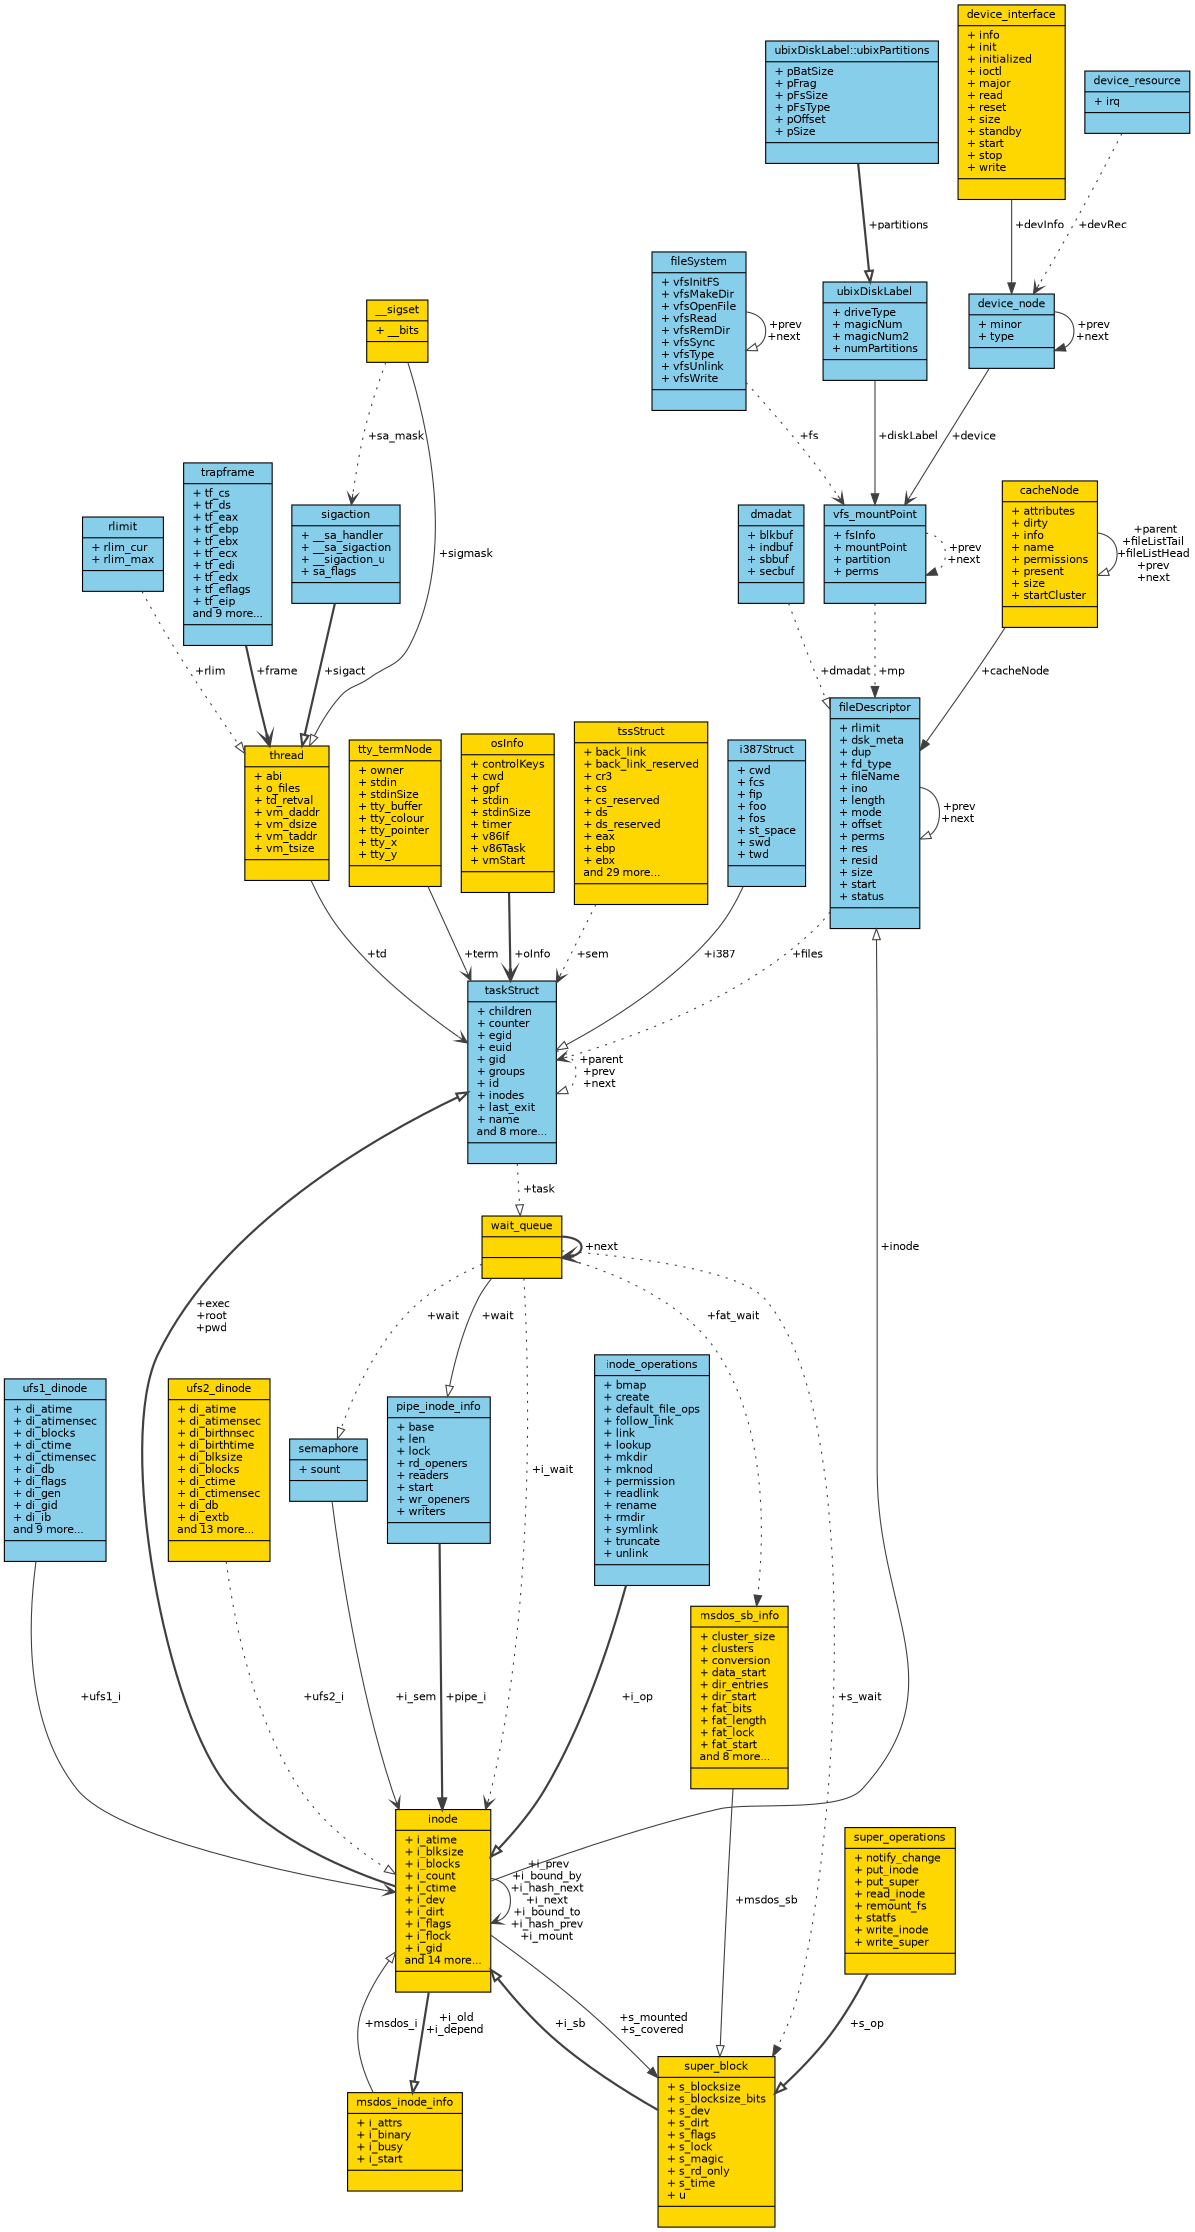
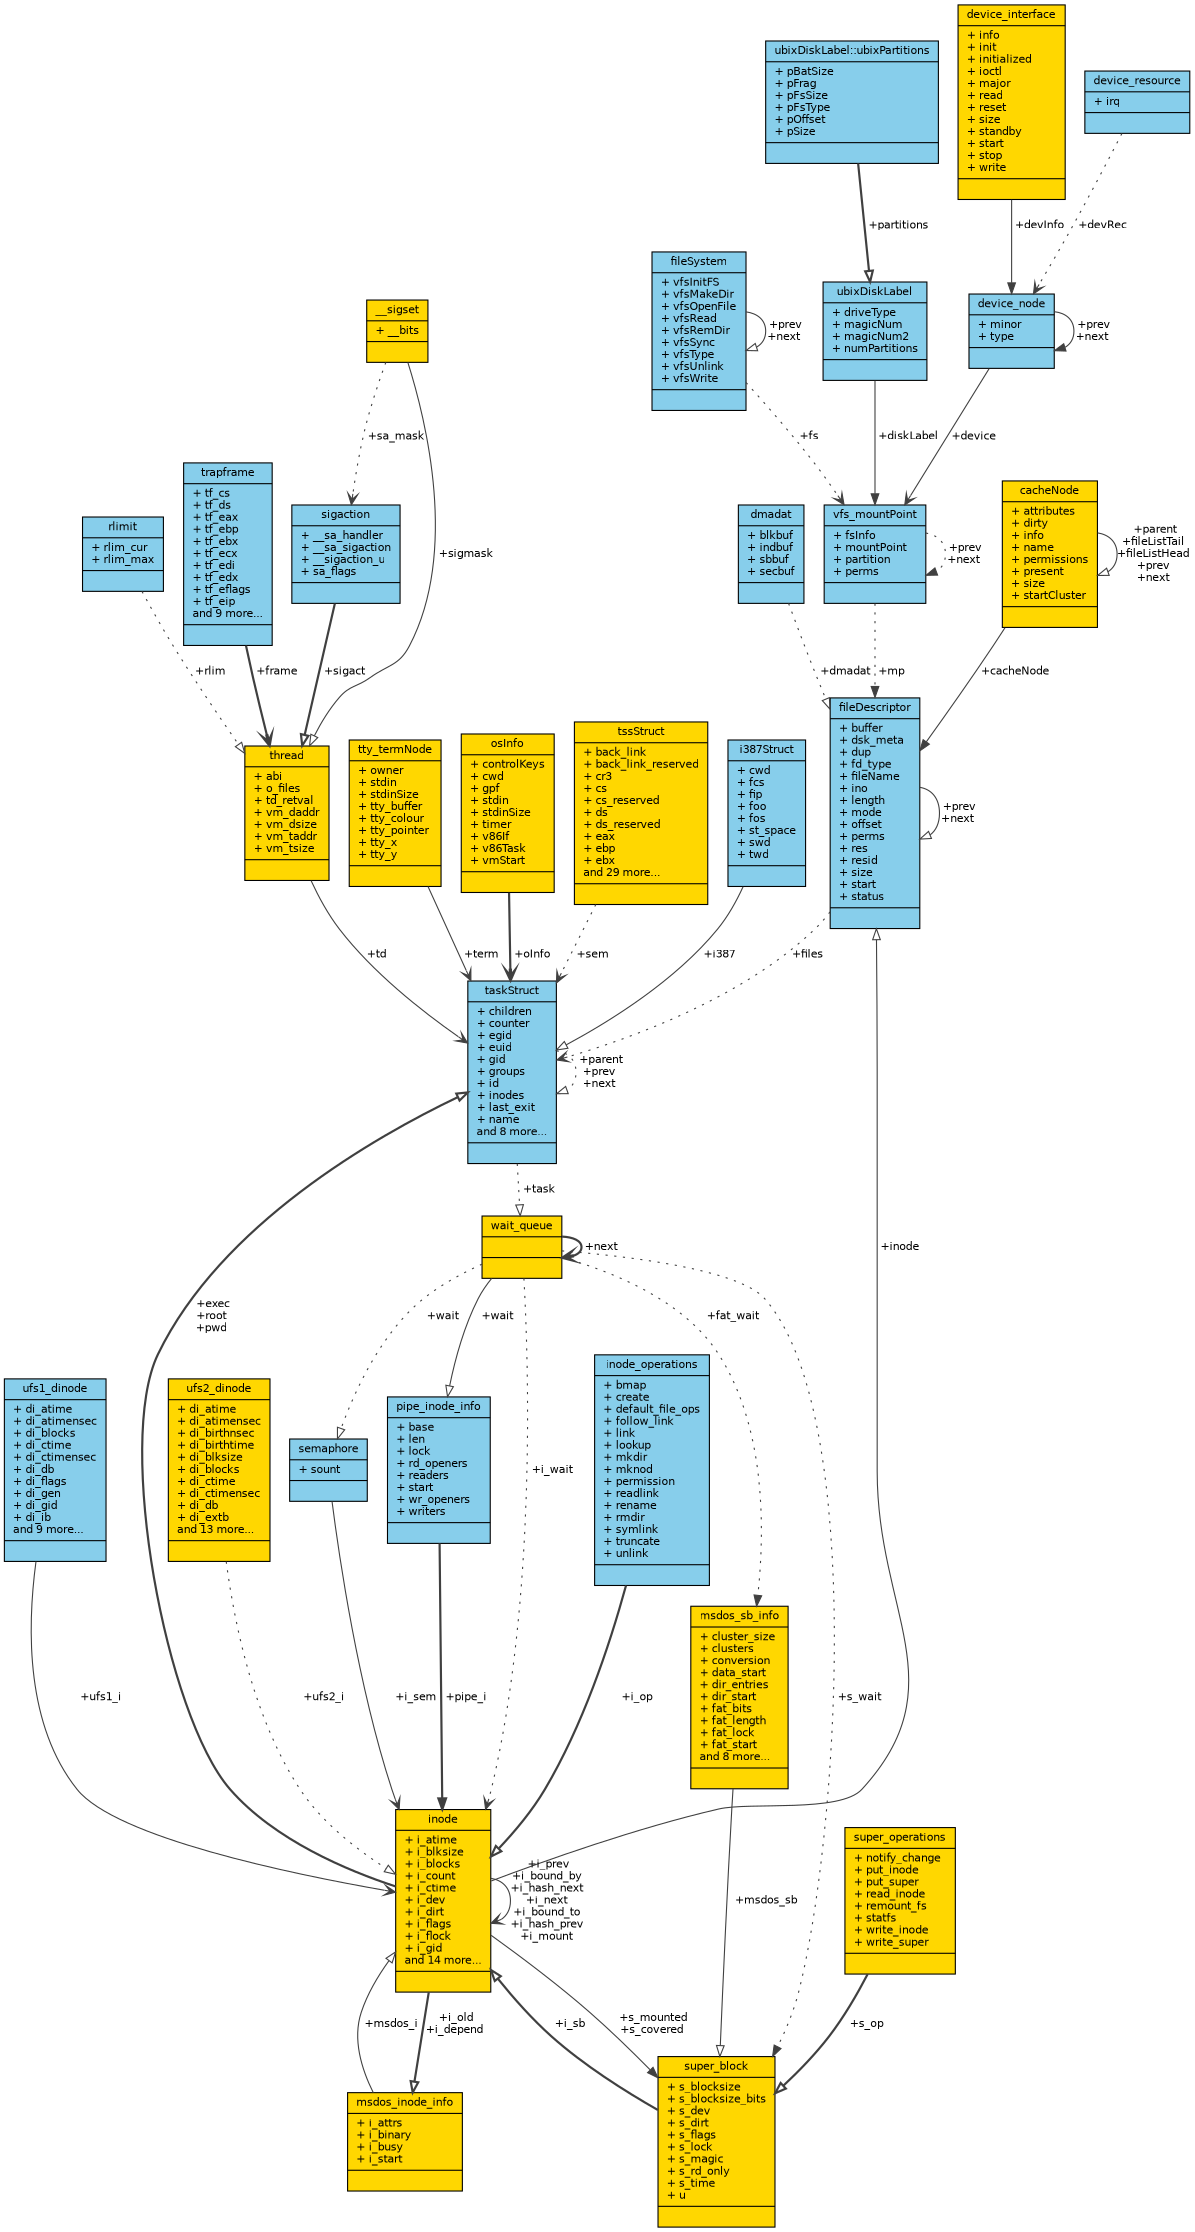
(860, 729) -> (861, 729)
